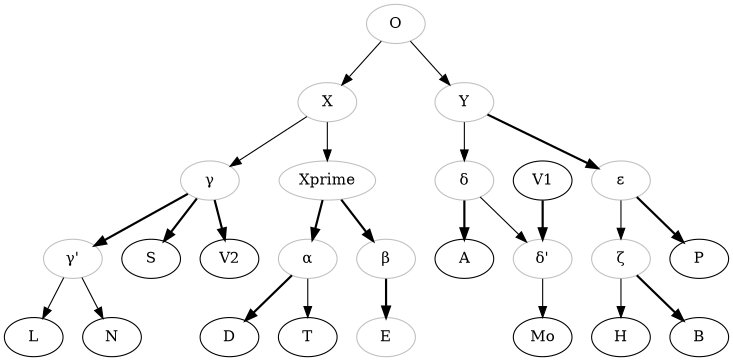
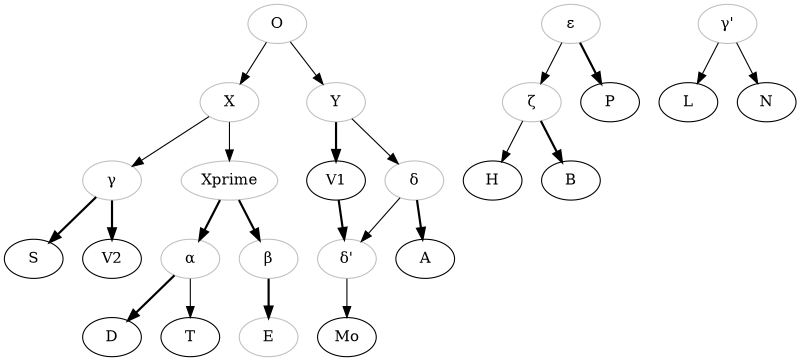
(538, 139) -> (336, 136)
(146, 217) -> none
